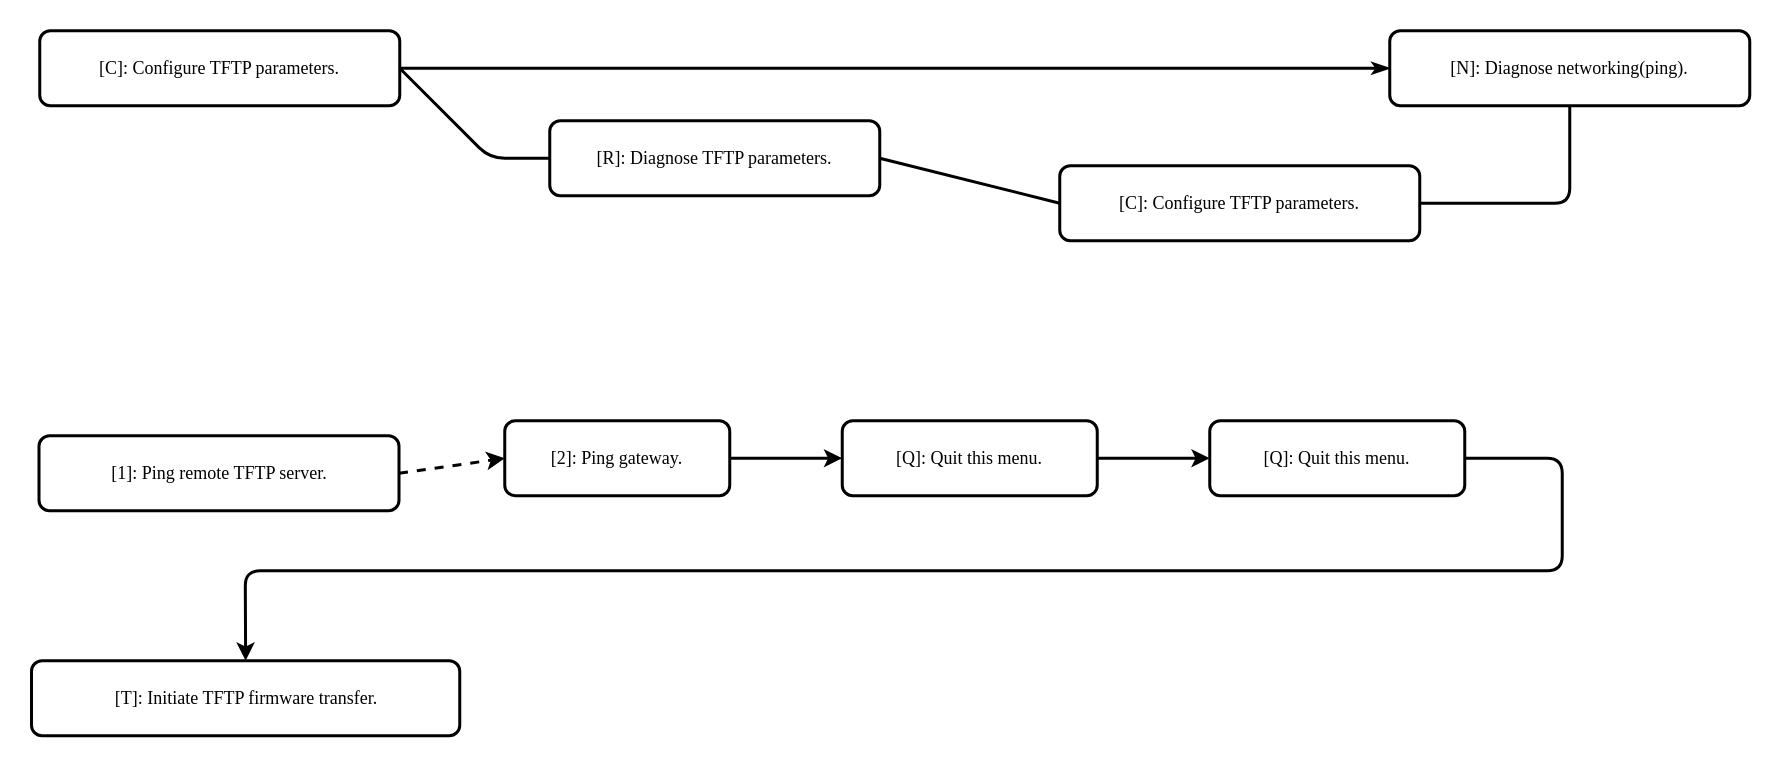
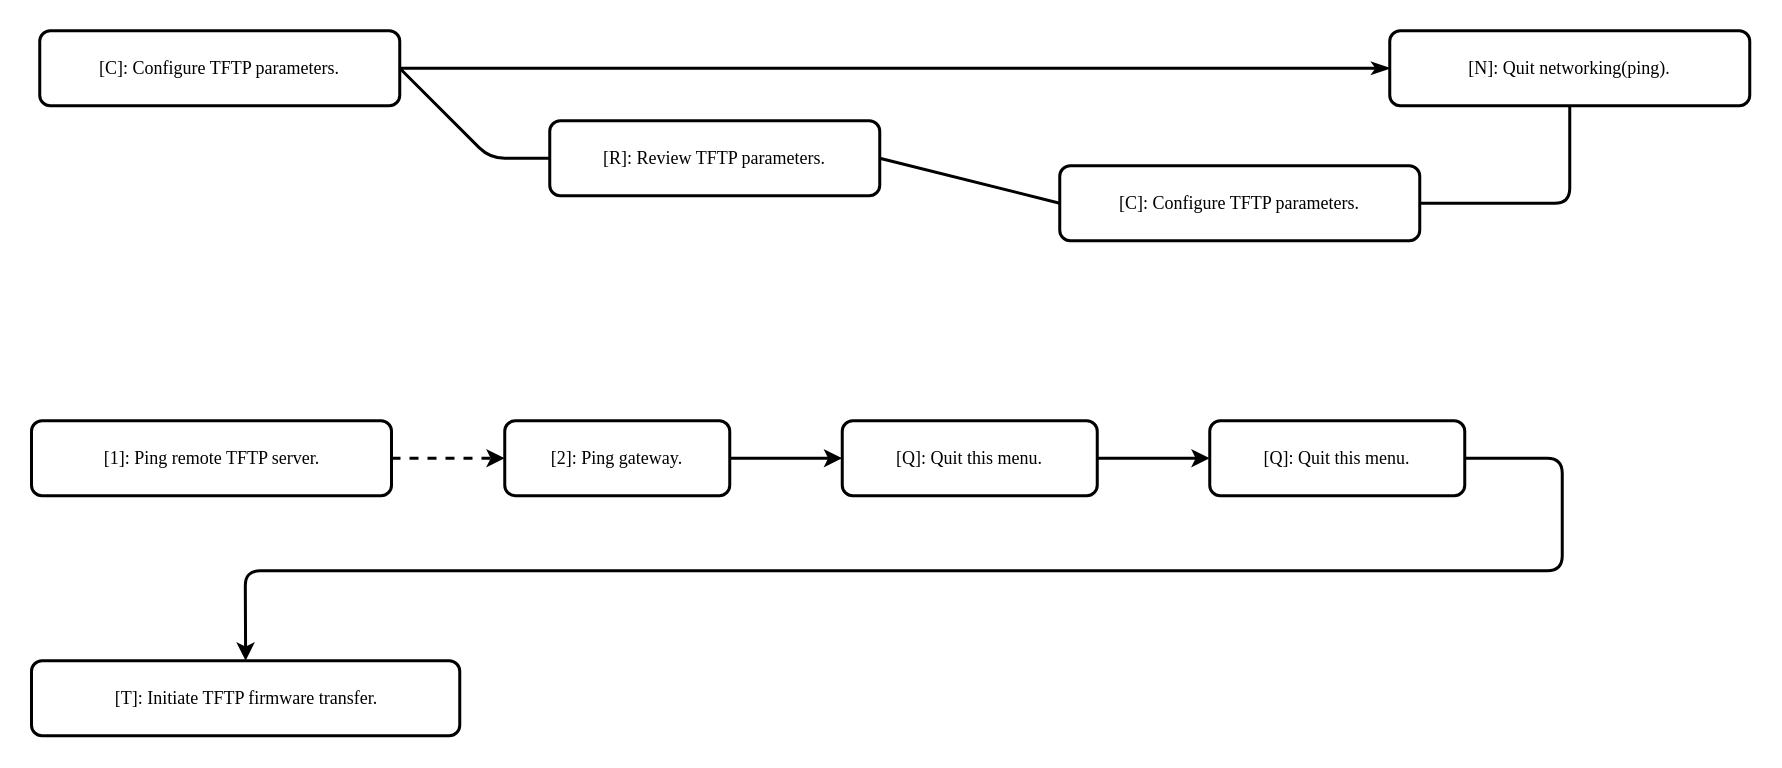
(1570, 68) -> (1570, 68)
(715, 158) -> (715, 158)
(219, 473) -> (212, 458)
